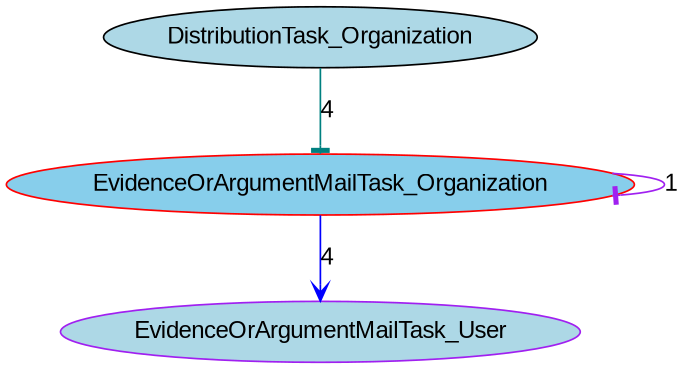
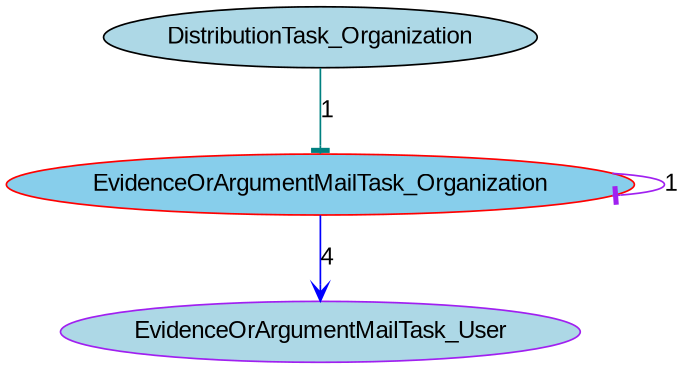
(327, 111) -> (327, 111)
